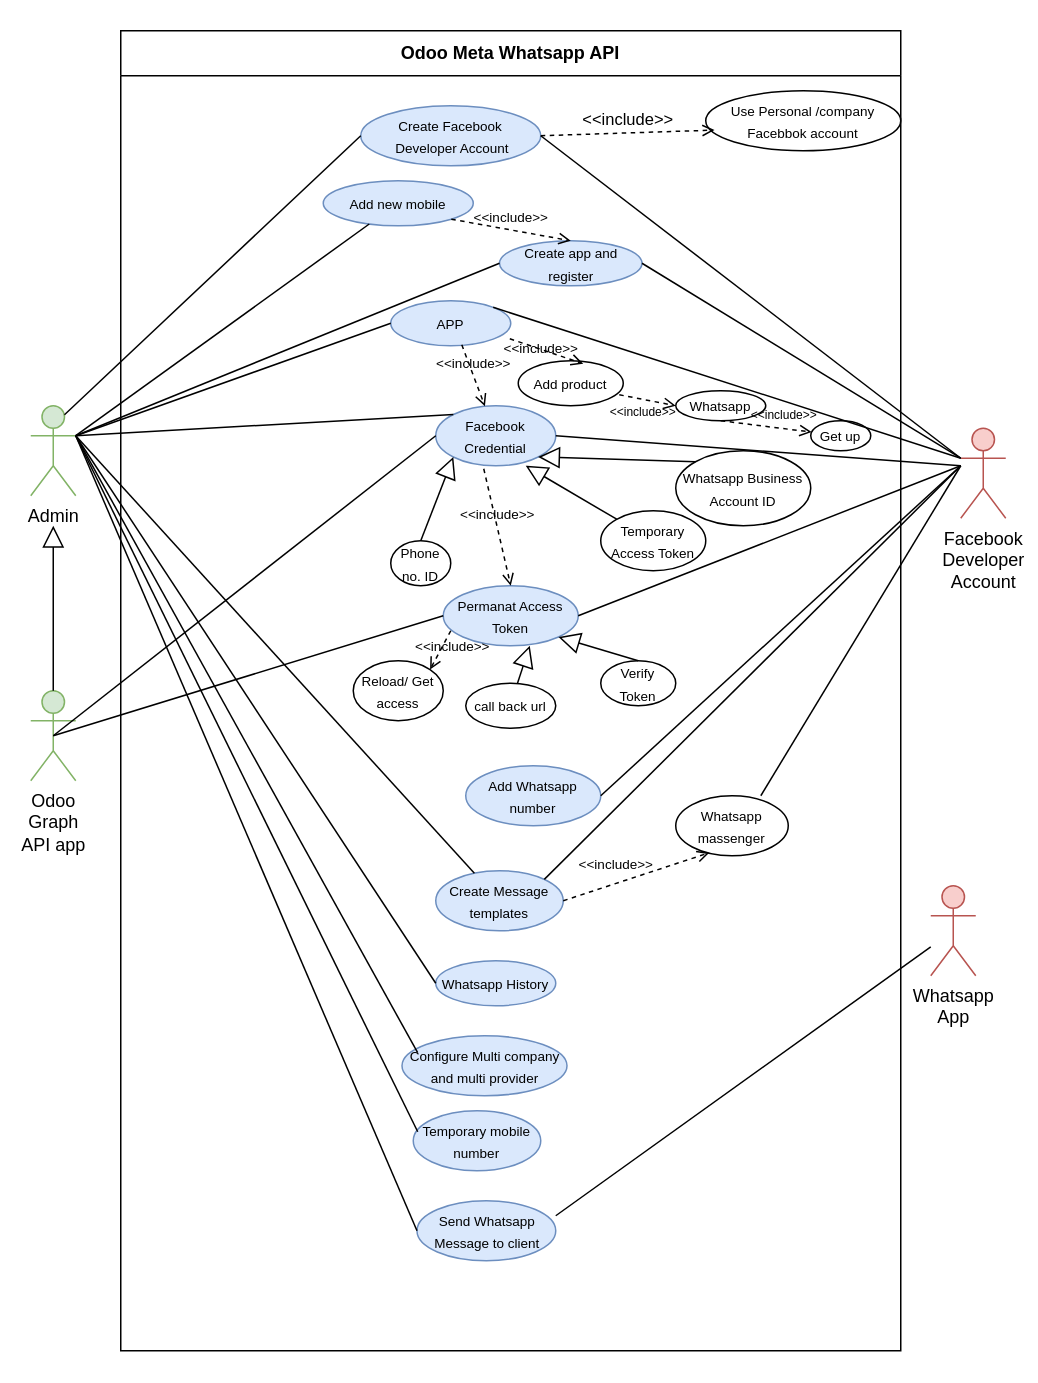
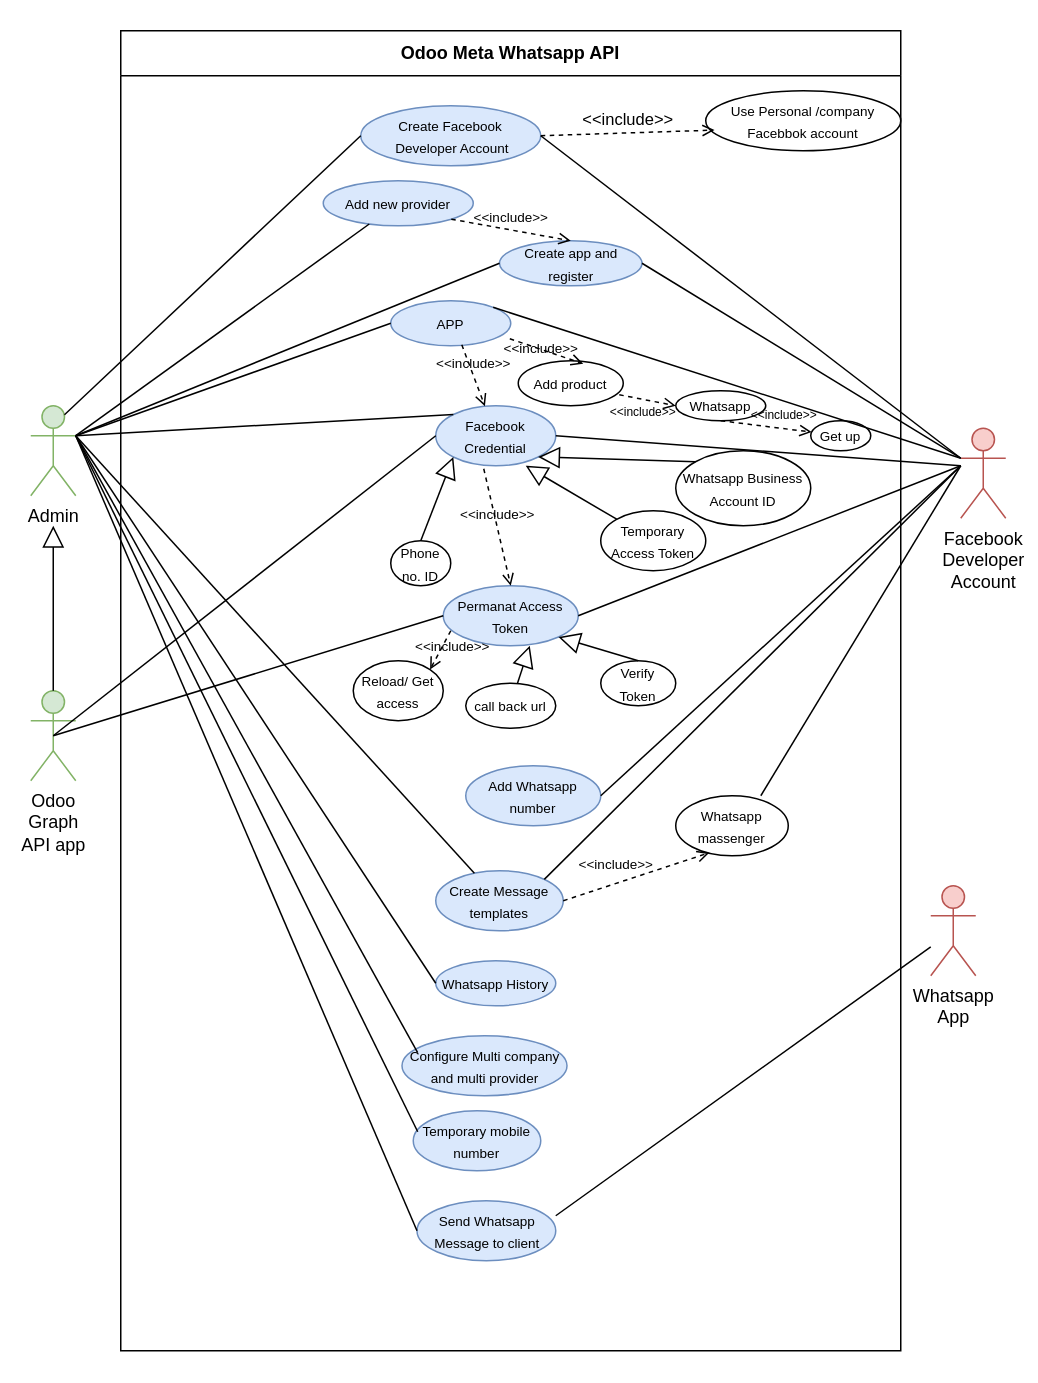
(398, 203) -> (398, 203)
